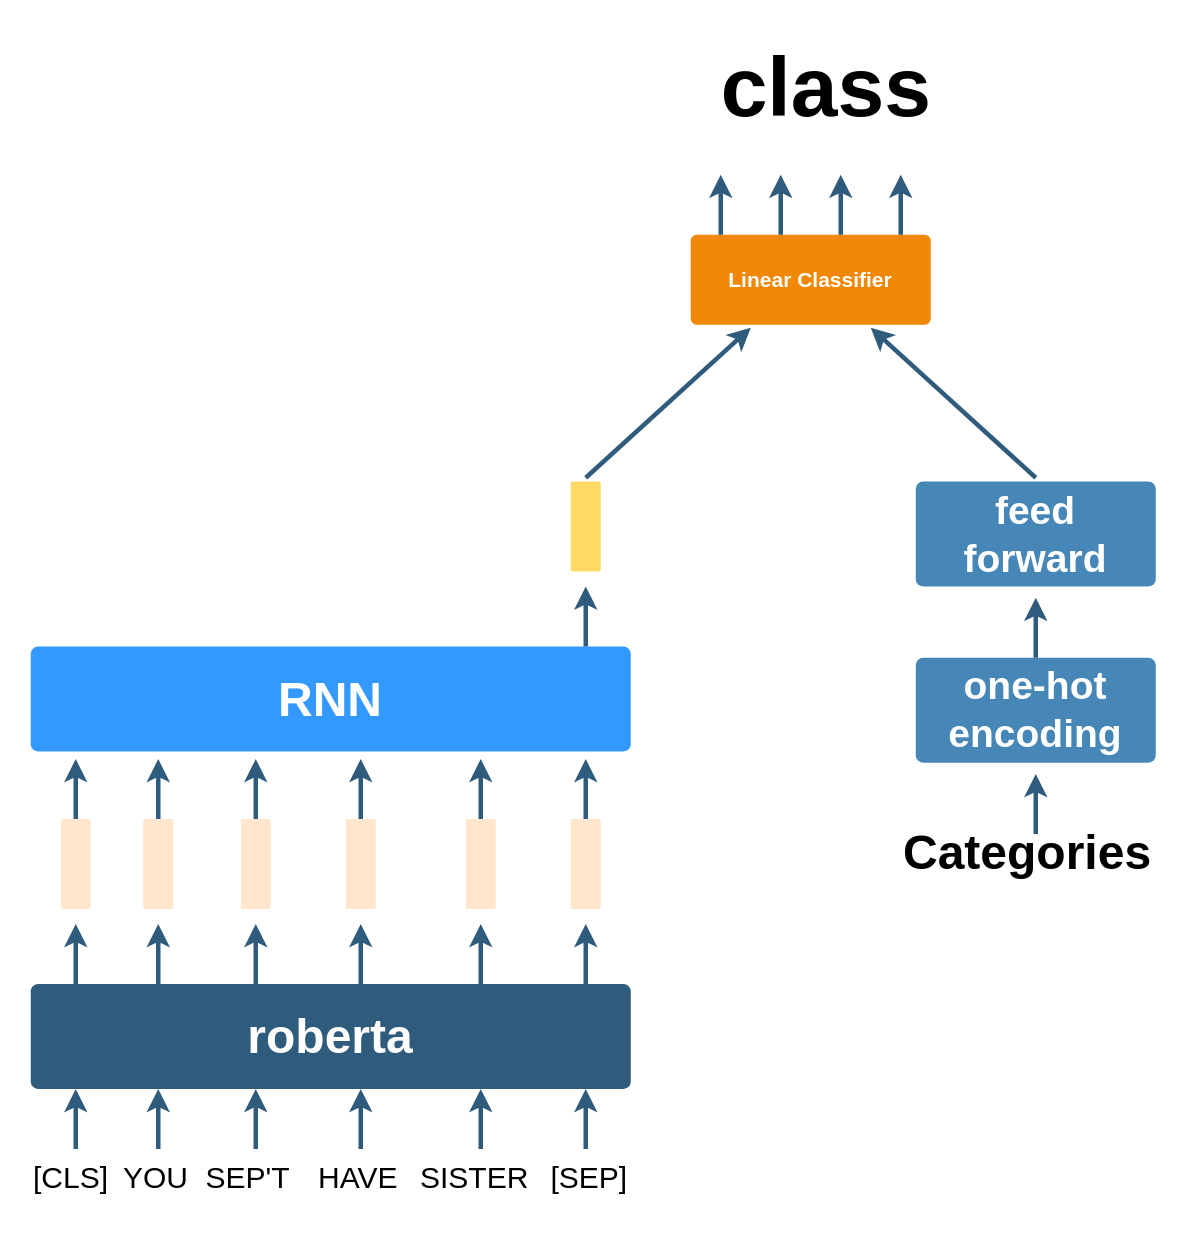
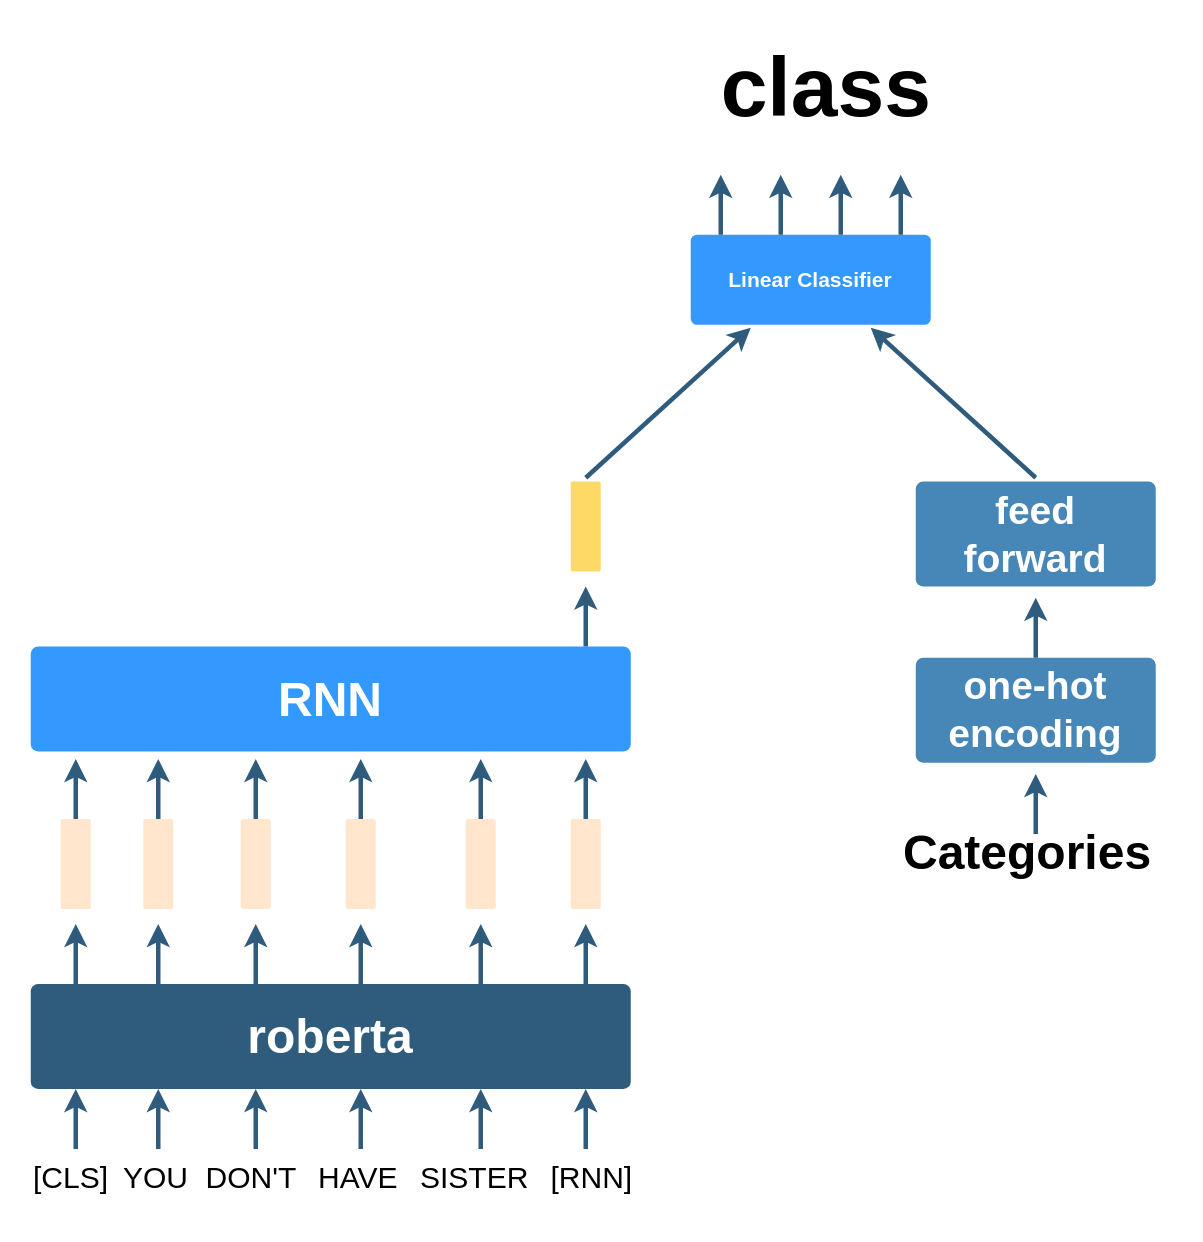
(811, 280) -> (811, 280)
(229, 1171) -> (229, 1171)
(576, 1171) -> (576, 1171)
